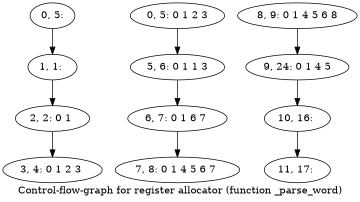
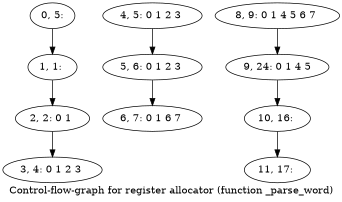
(177, 16) -> (152, 16)
(297, 16) -> (277, 16)
(177, 67) -> (152, 67)
(177, 170) -> none
